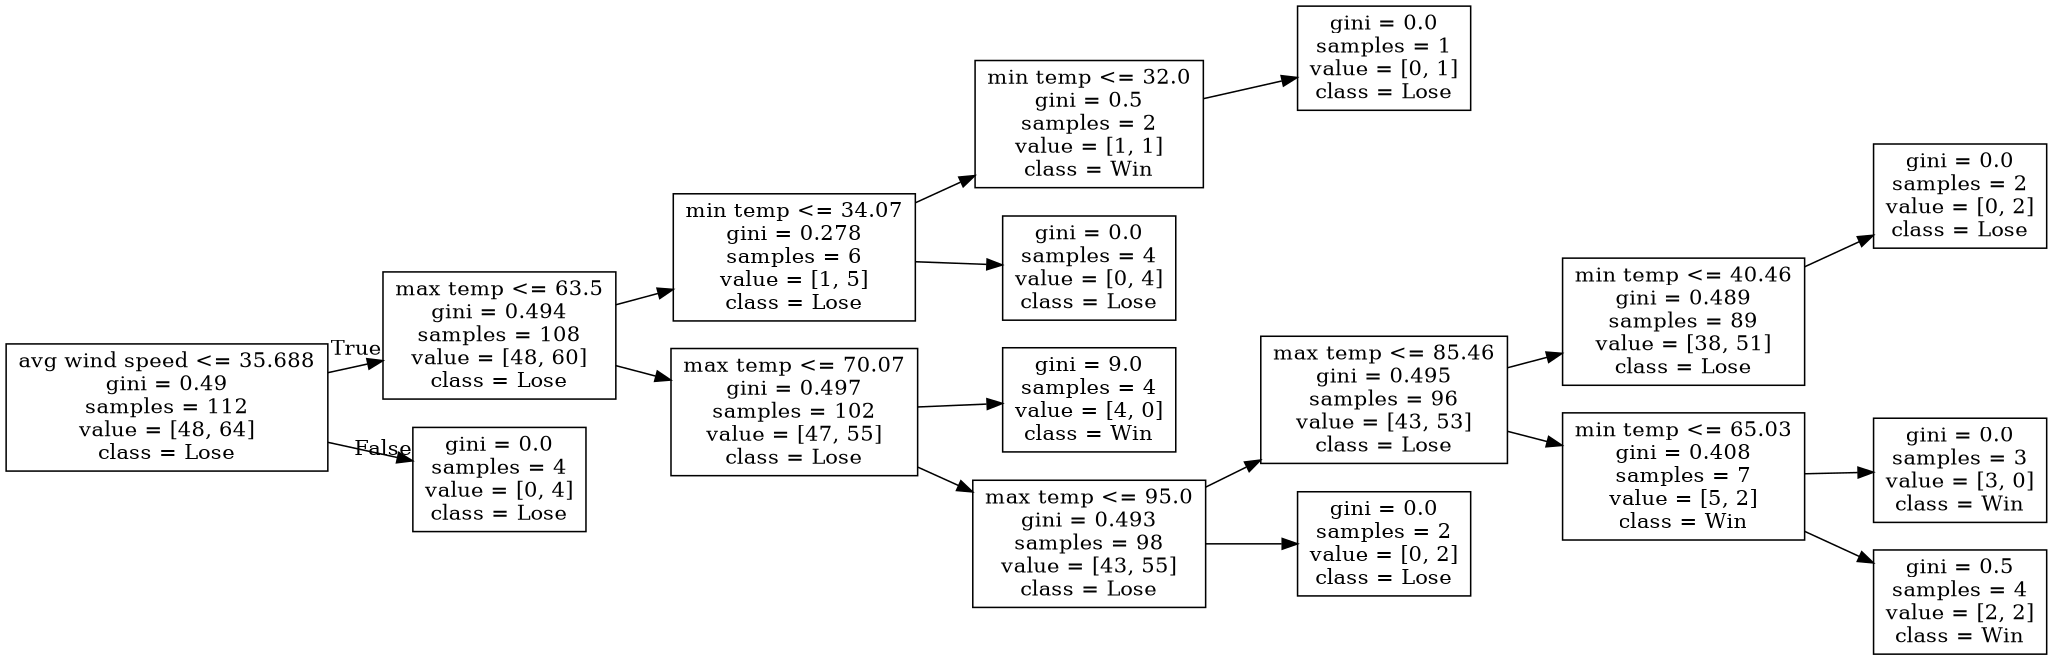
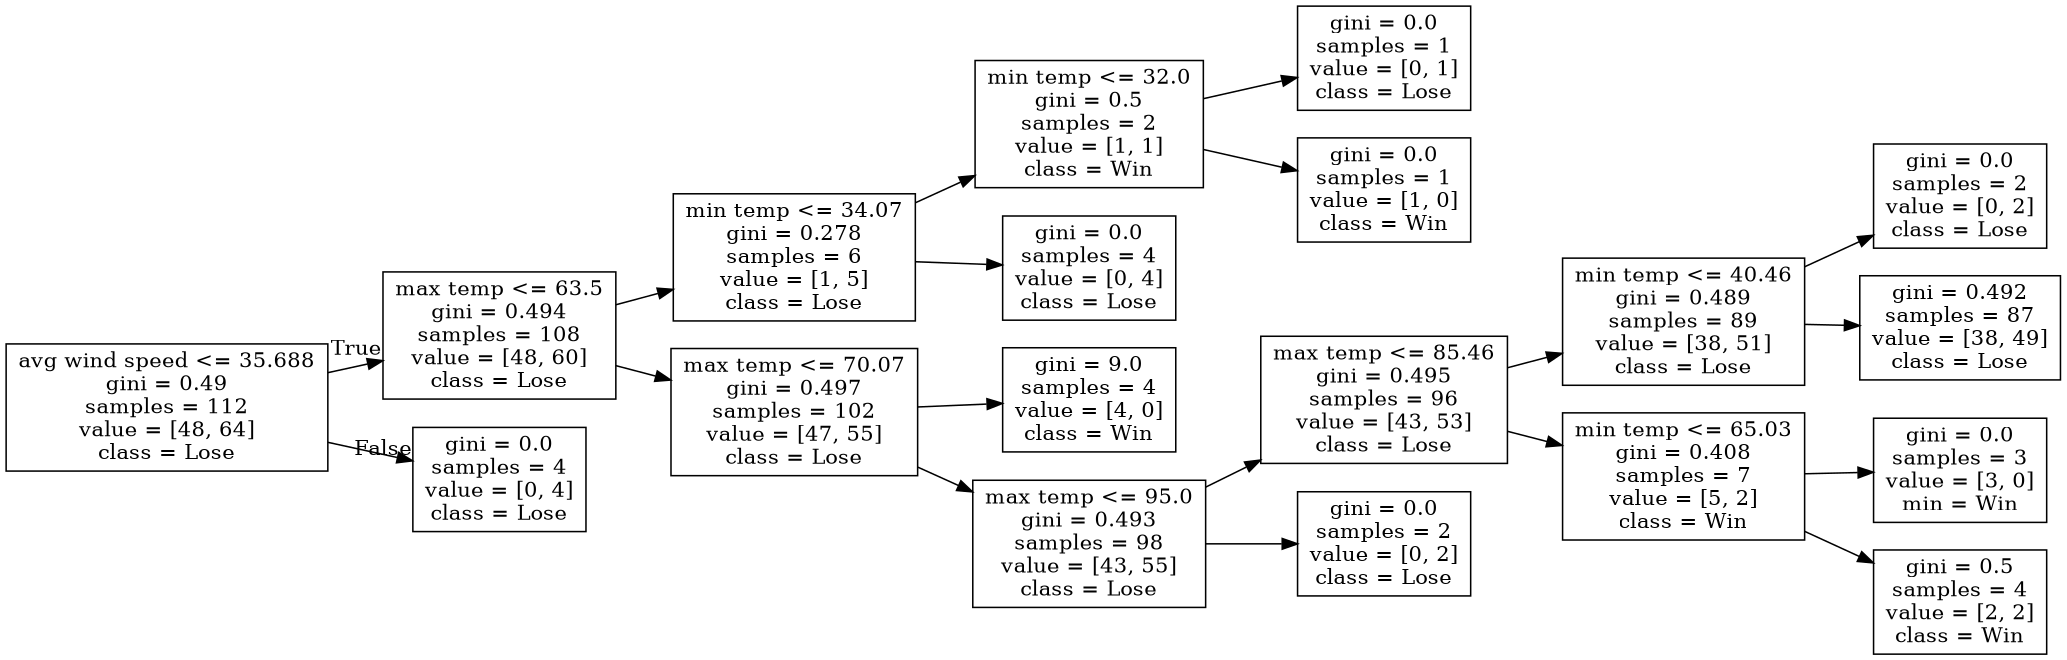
none -> (1384, 190)
none -> (1960, 328)
(1960, 470) -> (1960, 470)
